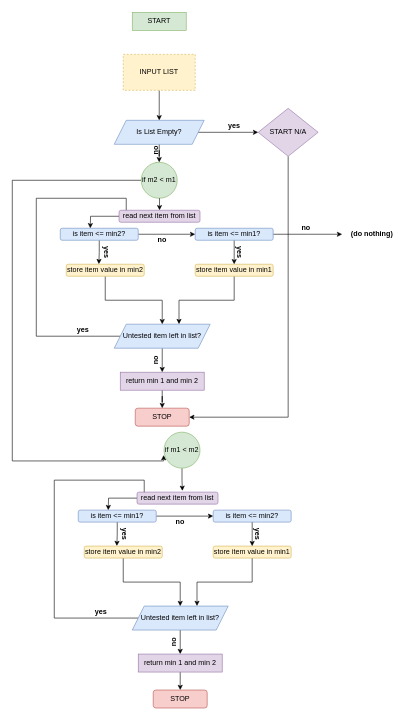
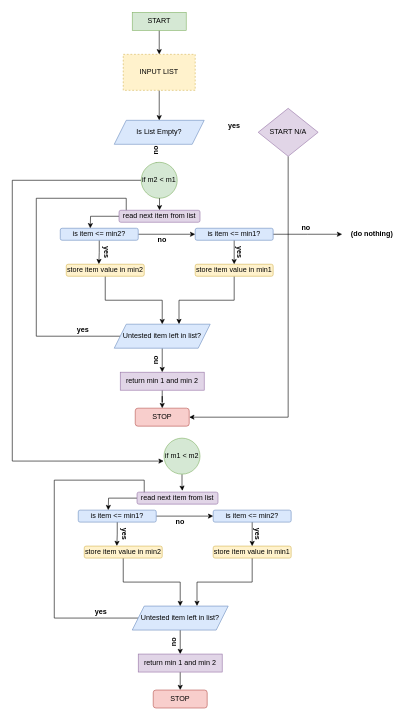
none -> (159, 48)
(252, 132) -> none
(159, 153) -> none
(182, 450) -> (182, 456)
